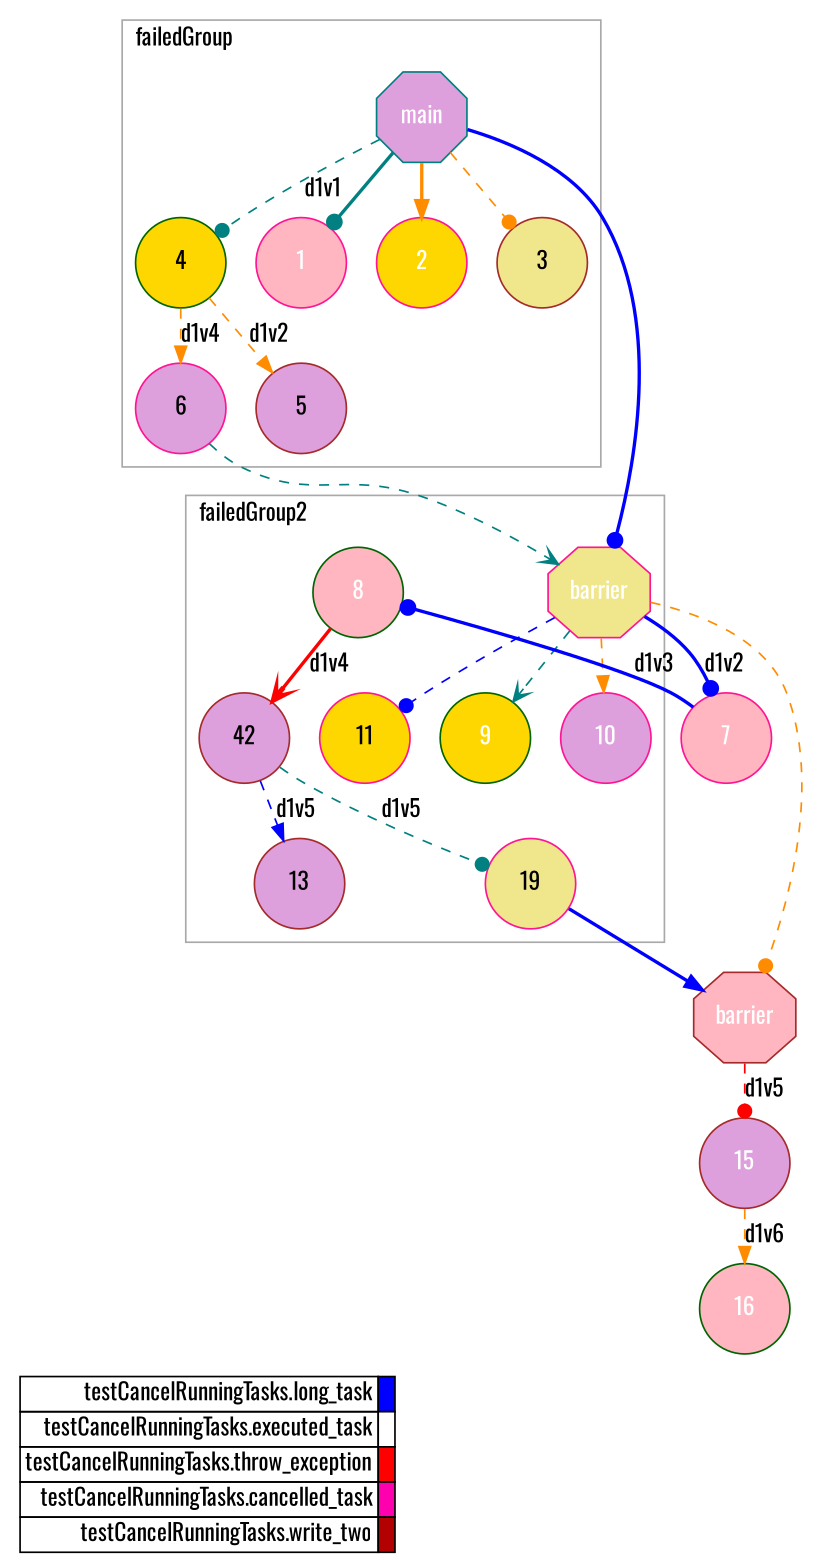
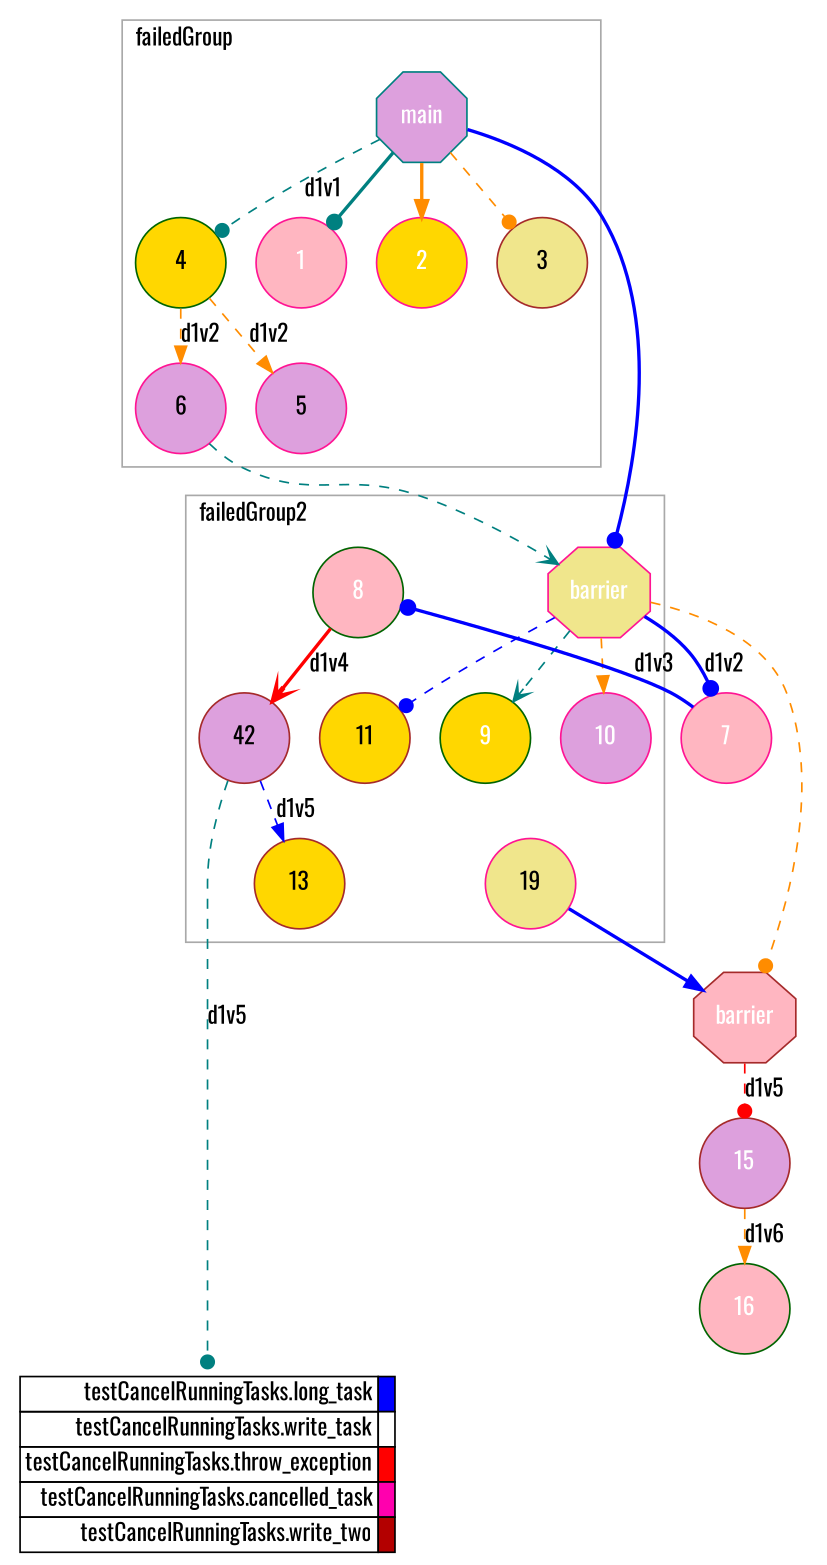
(201, 336) -> (201, 336)
(301, 408) -> (301, 408)
(365, 738) -> (365, 738)
(375, 819) -> (208, 1067)
(300, 884) -> (300, 884)
(208, 1428) -> (224, 1428)
